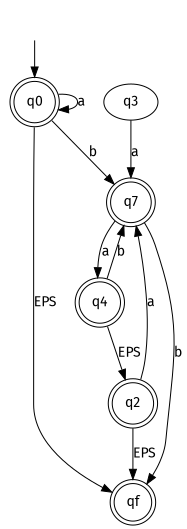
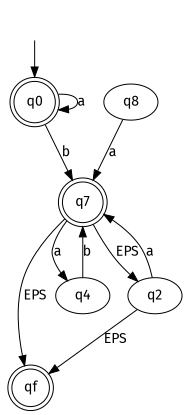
(131, 102) -> (131, 102)
(100, 303) -> (83, 296)
(34, 323) -> none
(115, 348) -> (109, 251)
(179, 353) -> (35, 296)
(133, 403) -> (155, 296)
